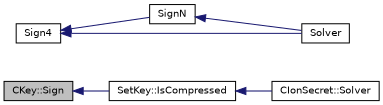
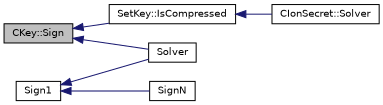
(254, 24) -> (116, 44)
(38, 33) -> (38, 91)
